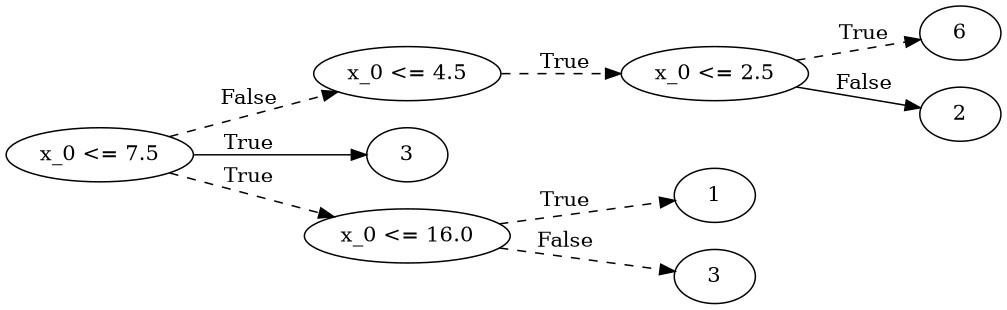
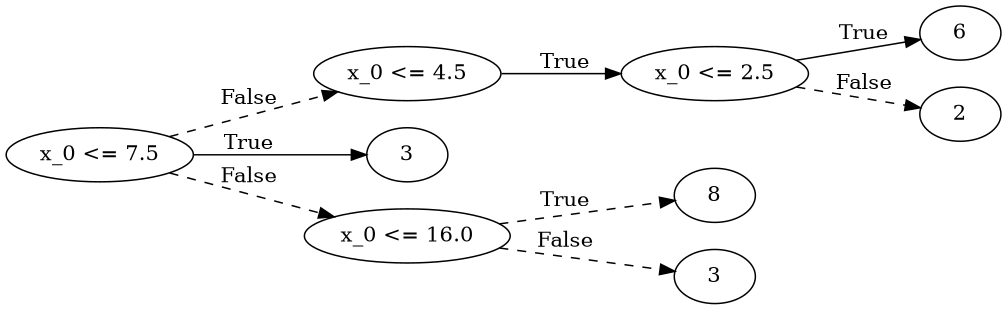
(851, 51) -> (851, 51)
(553, 74) -> (553, 74)
(851, 96) -> (851, 96)
(249, 177) -> (249, 177)
(715, 195) -> (715, 195)
